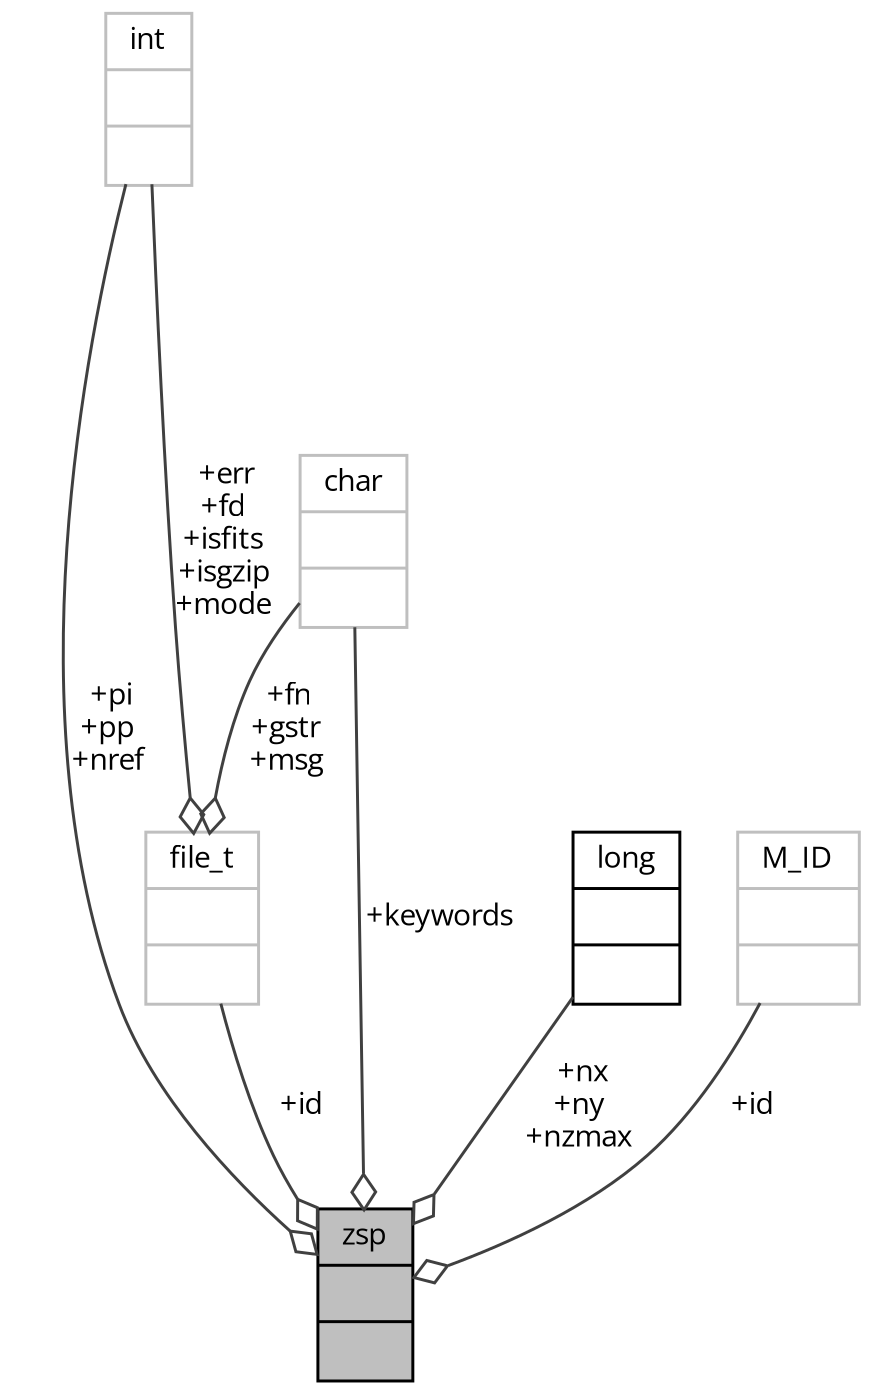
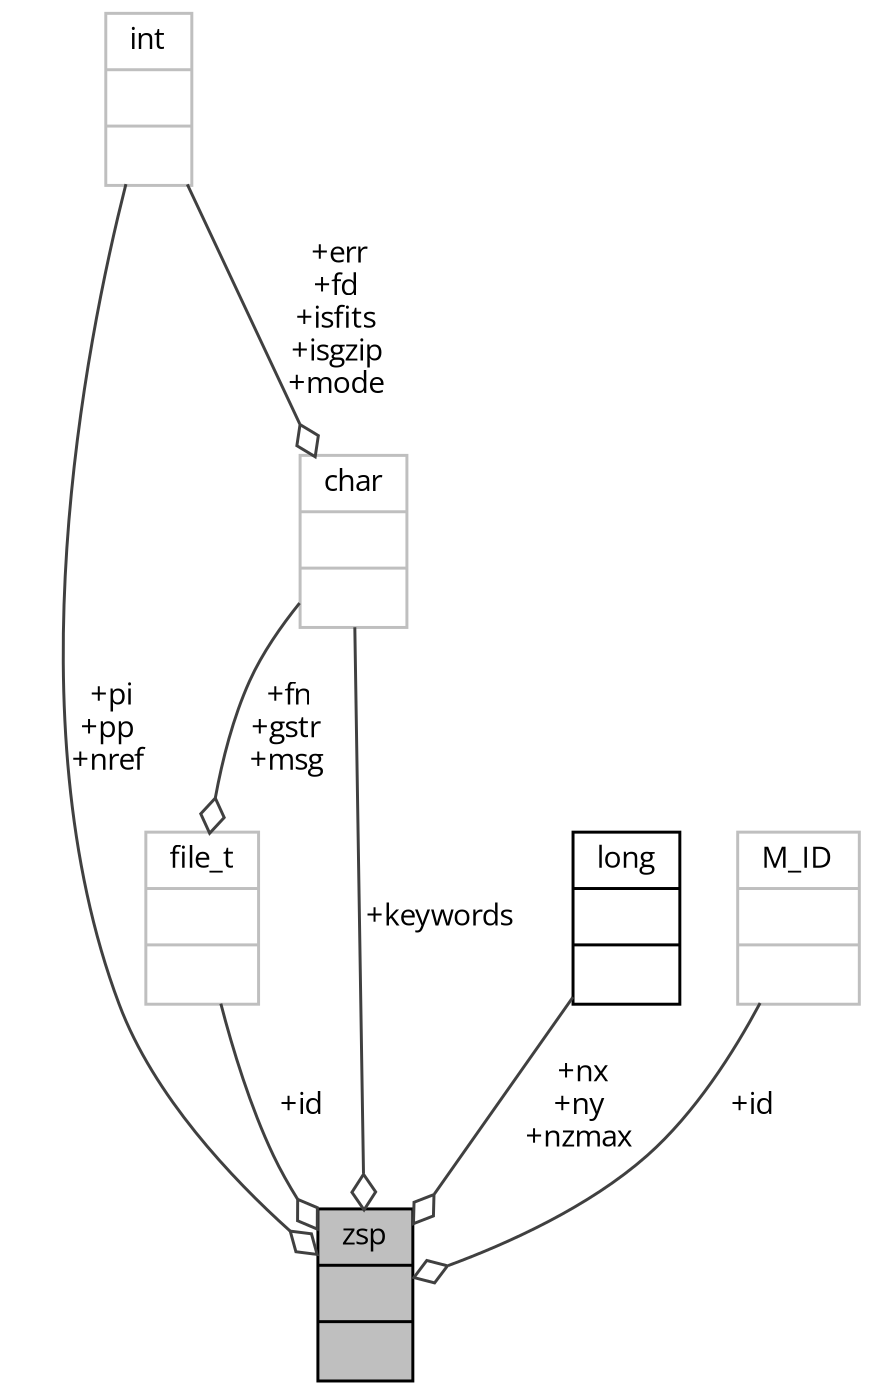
(167, 491) -> (244, 304)
